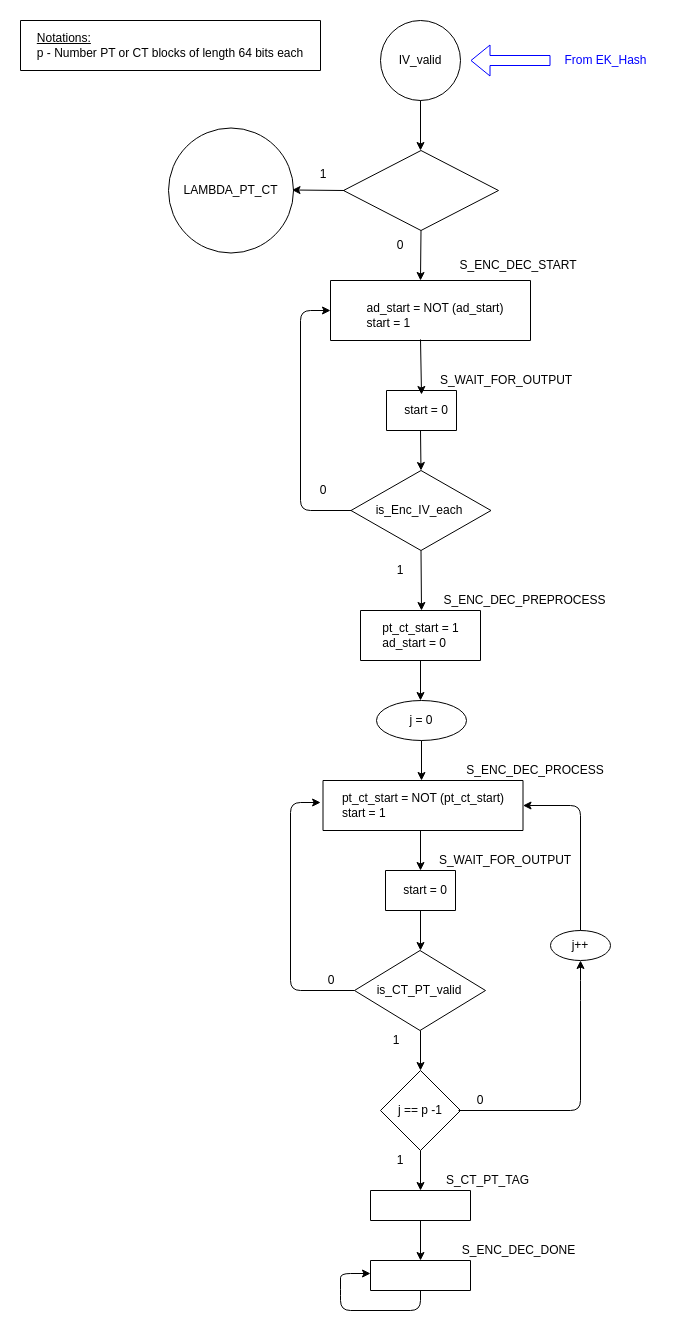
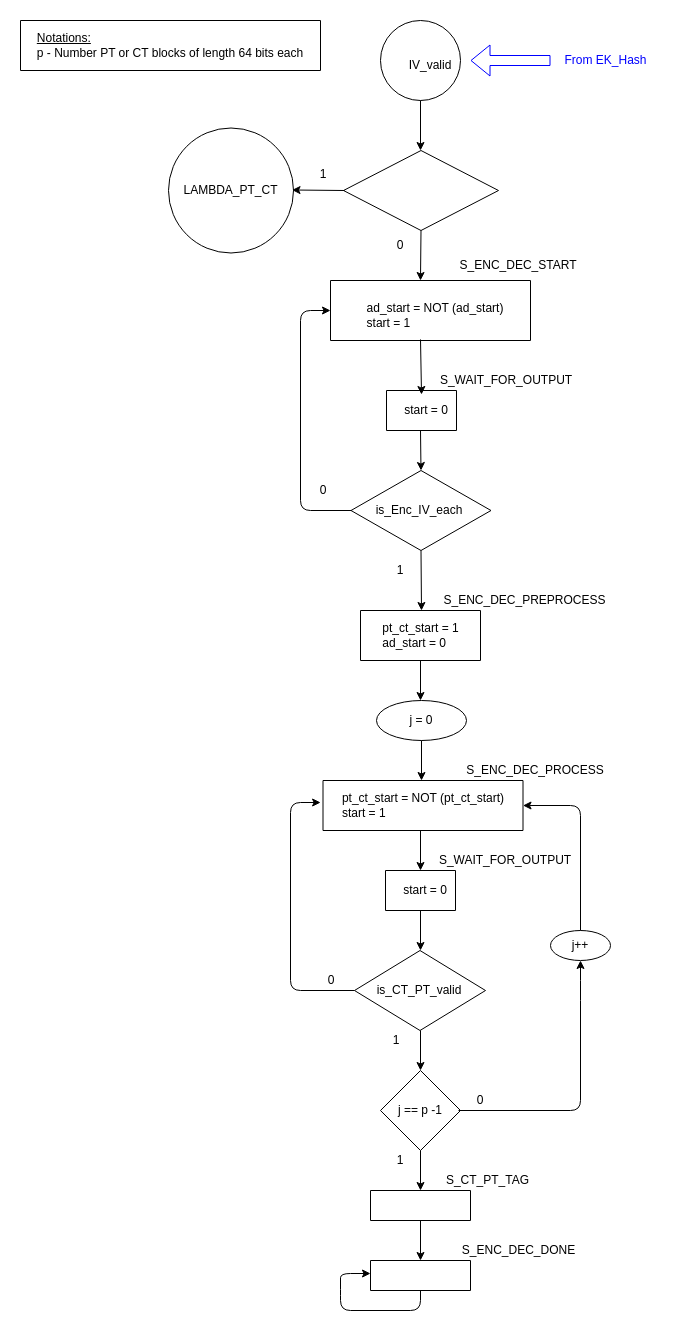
(421, 61) -> (431, 66)
